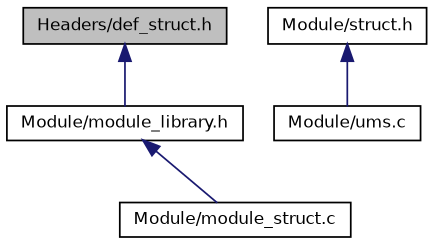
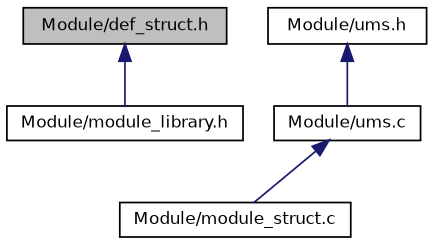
(125, 26) -> (125, 26)
(347, 26) -> (347, 26)
(187, 177) -> (285, 177)
